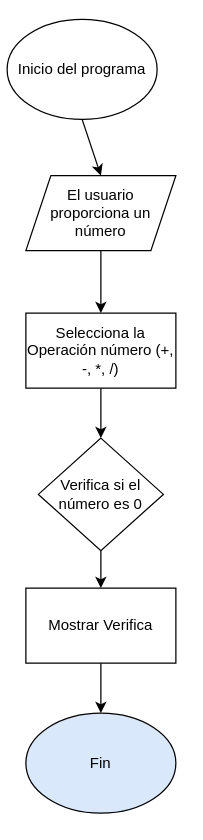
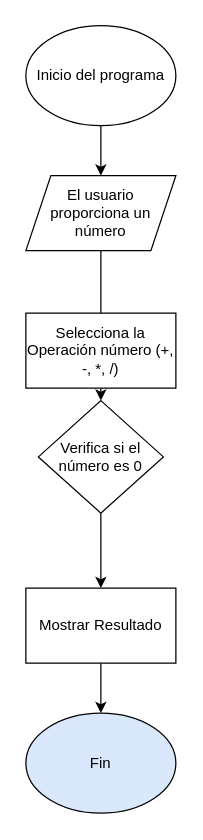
(82, 69) -> (101, 76)
(101, 303) -> (101, 306)
(101, 494) -> (101, 457)
(101, 626) -> (101, 626)
